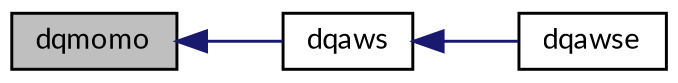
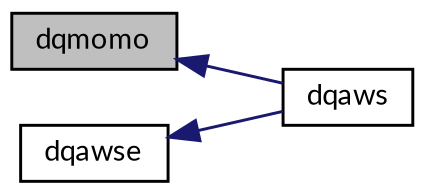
(481, 41) -> (240, 121)
